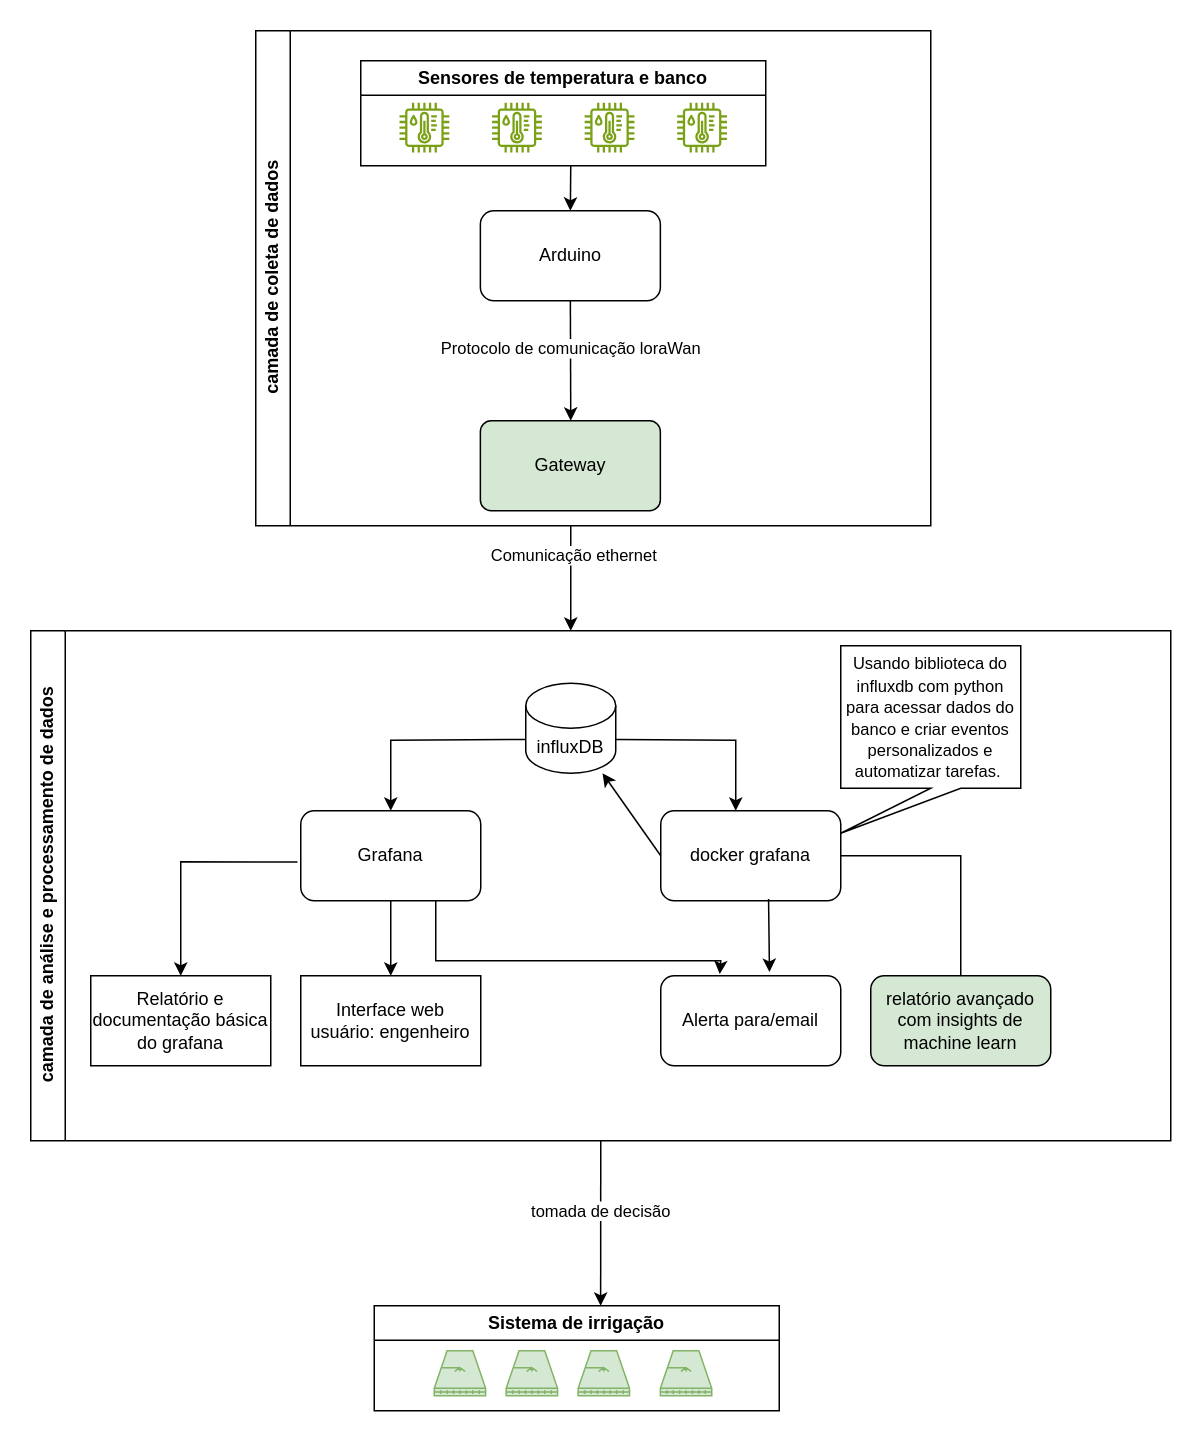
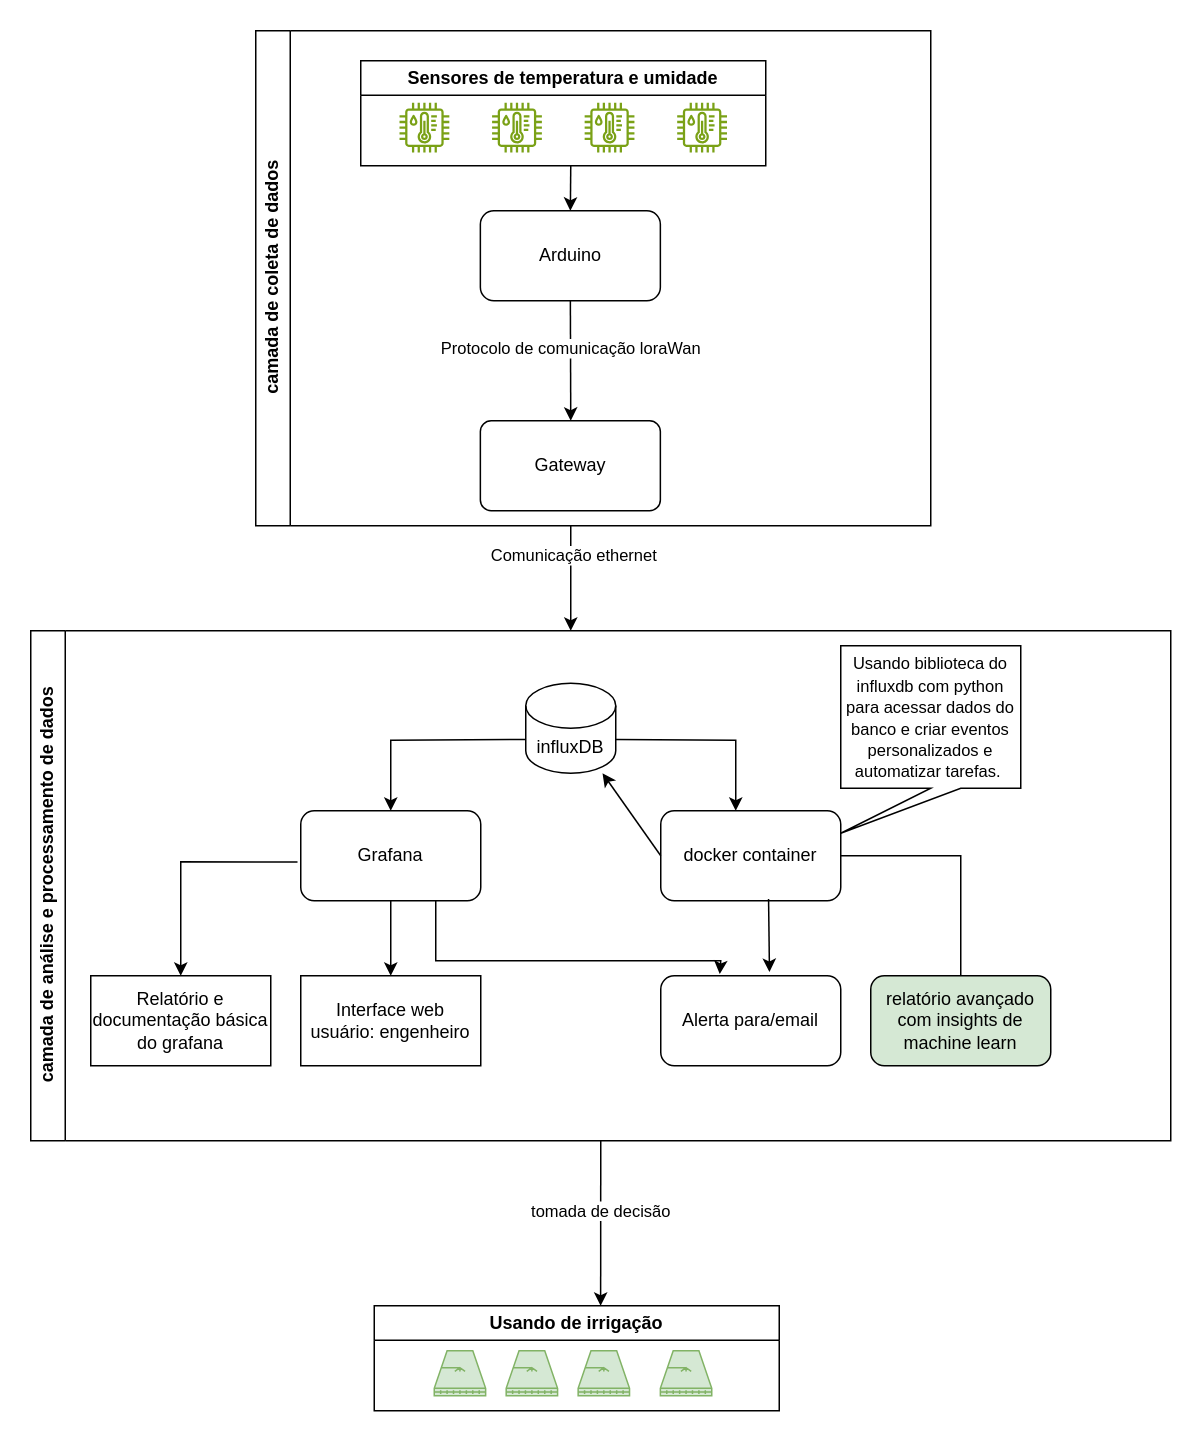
(563, 79) -> (563, 79)
(570, 466) -> (570, 466)
(751, 856) -> (751, 856)
(577, 1324) -> (577, 1324)
